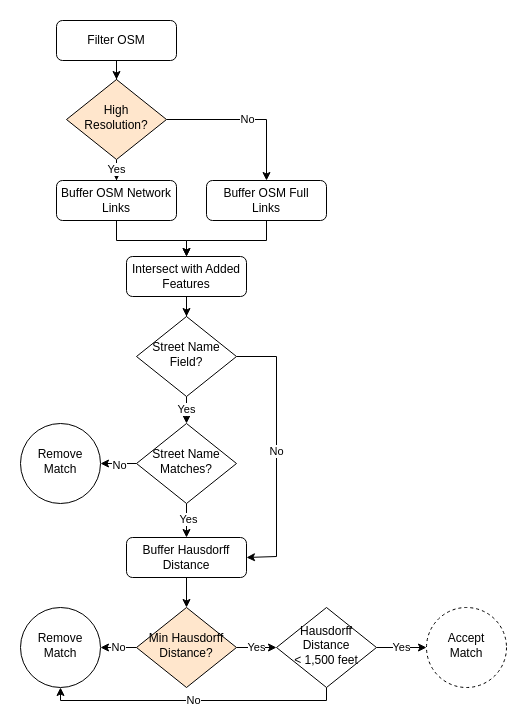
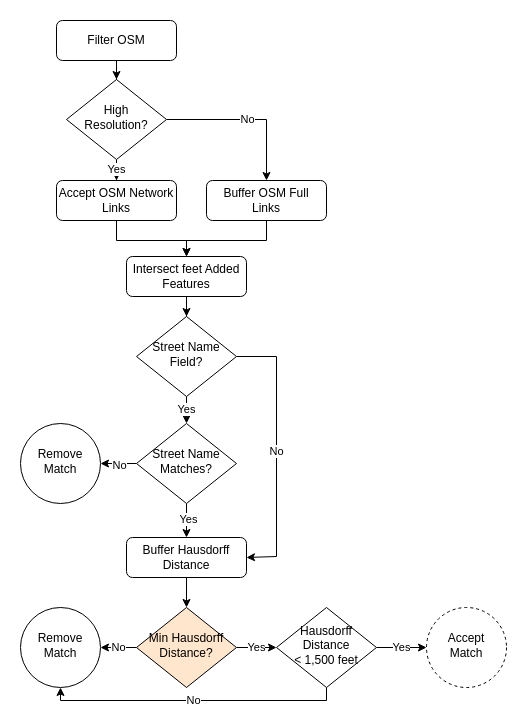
(117, 120) -> (117, 120)
(117, 201) -> (117, 201)
(187, 277) -> (187, 277)
